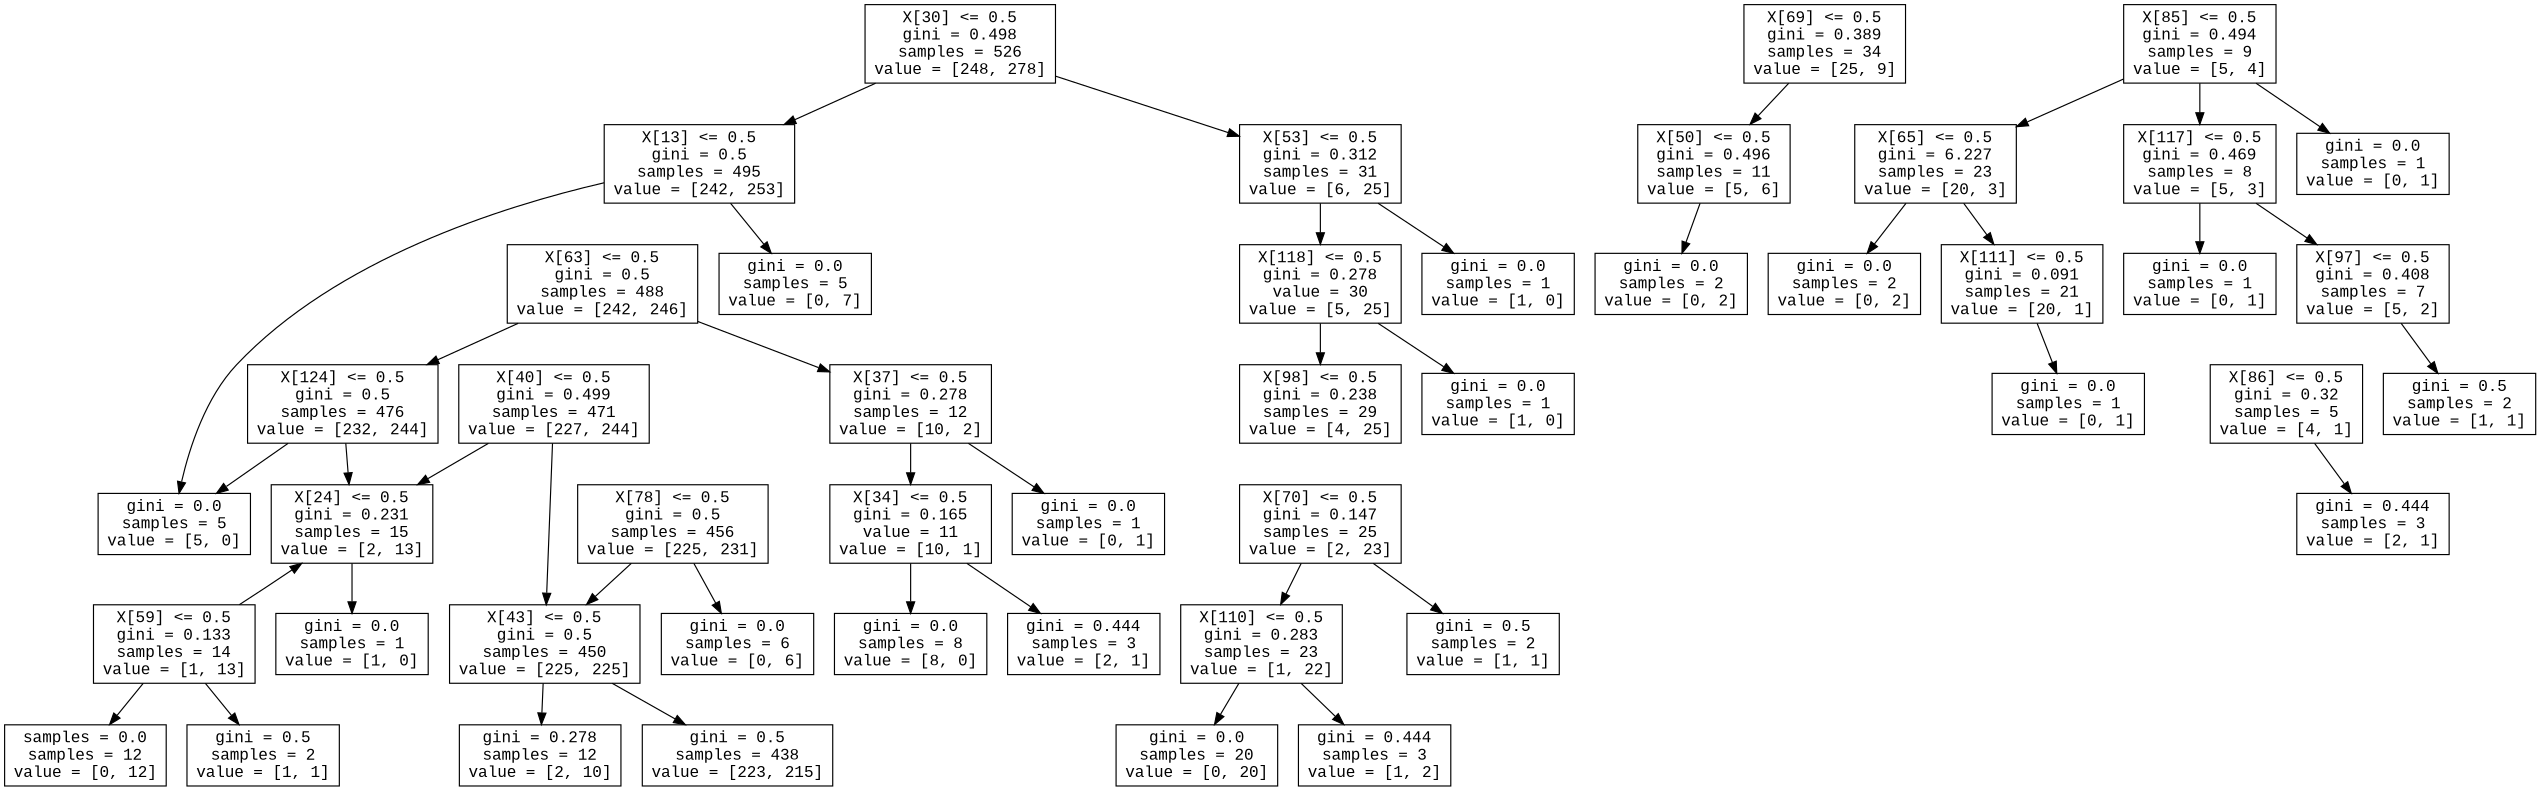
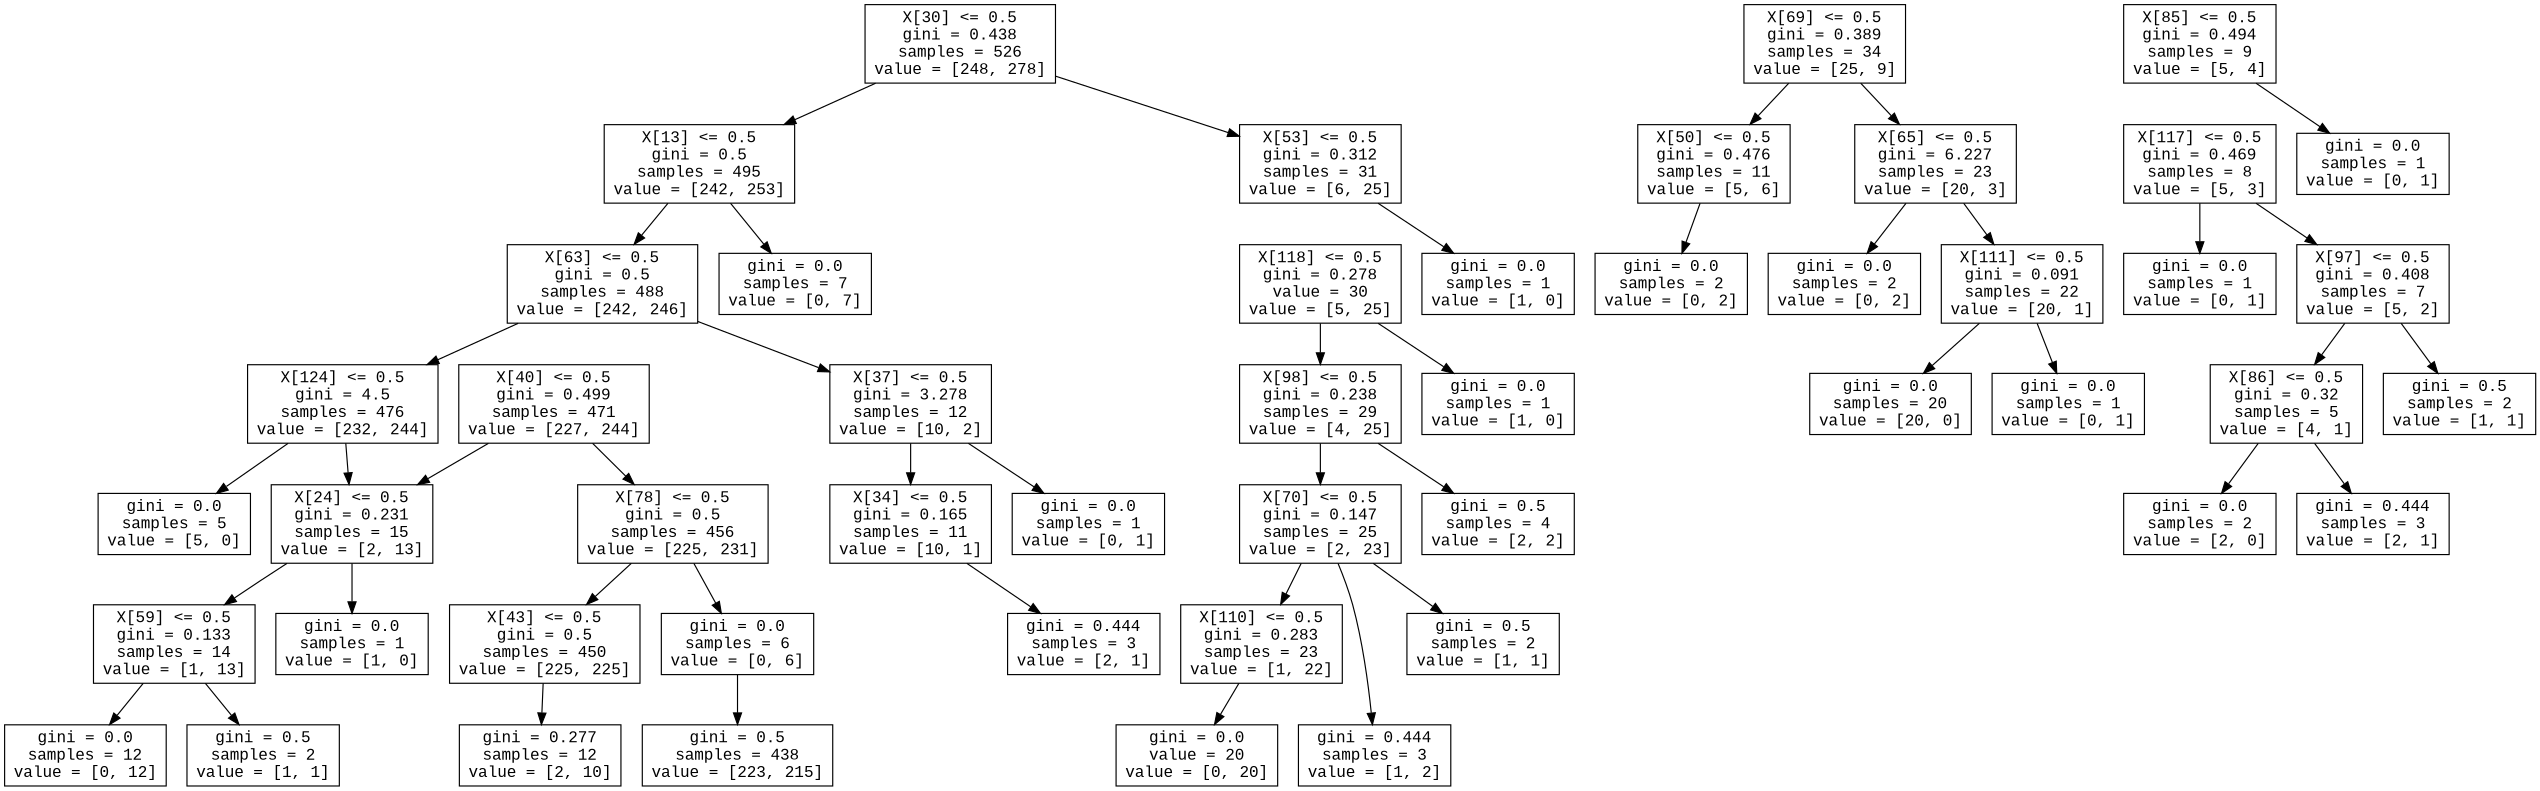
(960, 44) -> (960, 44)
(2200, 98) -> none
(2075, 100) -> (1876, 100)
(1714, 164) -> (1714, 164)
(1320, 218) -> none
(350, 279) -> (655, 219)
(795, 284) -> (795, 284)
(2022, 284) -> (2022, 284)
none -> (2333, 339)
(343, 404) -> (343, 404)
(911, 404) -> (911, 404)
none -> (1891, 404)
none -> (1320, 458)
(550, 518) -> (609, 460)
(911, 524) -> (911, 524)
none -> (1498, 524)
none -> (2200, 524)
(266, 587) -> (261, 581)
(911, 644) -> none
(1318, 700) -> (1360, 637)
(644, 701) -> (738, 694)
(85, 755) -> (85, 755)
(540, 755) -> (540, 755)
(1197, 755) -> (1197, 755)
